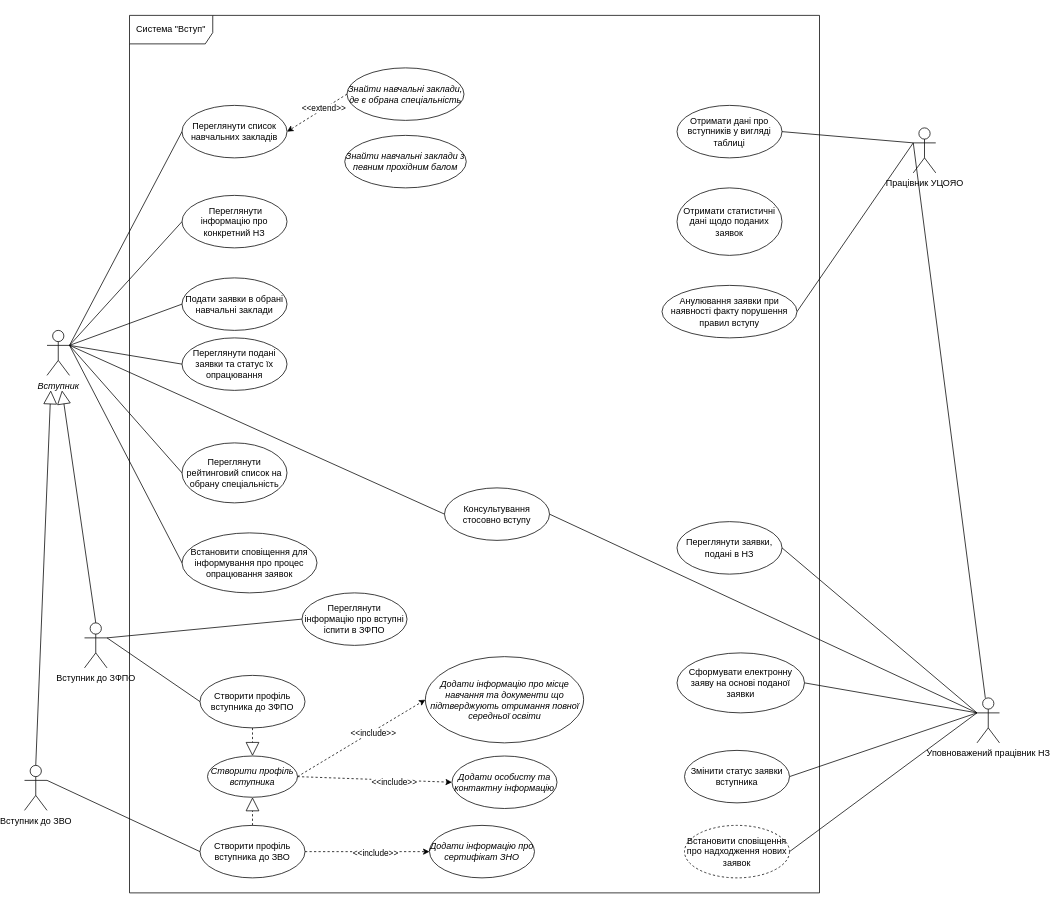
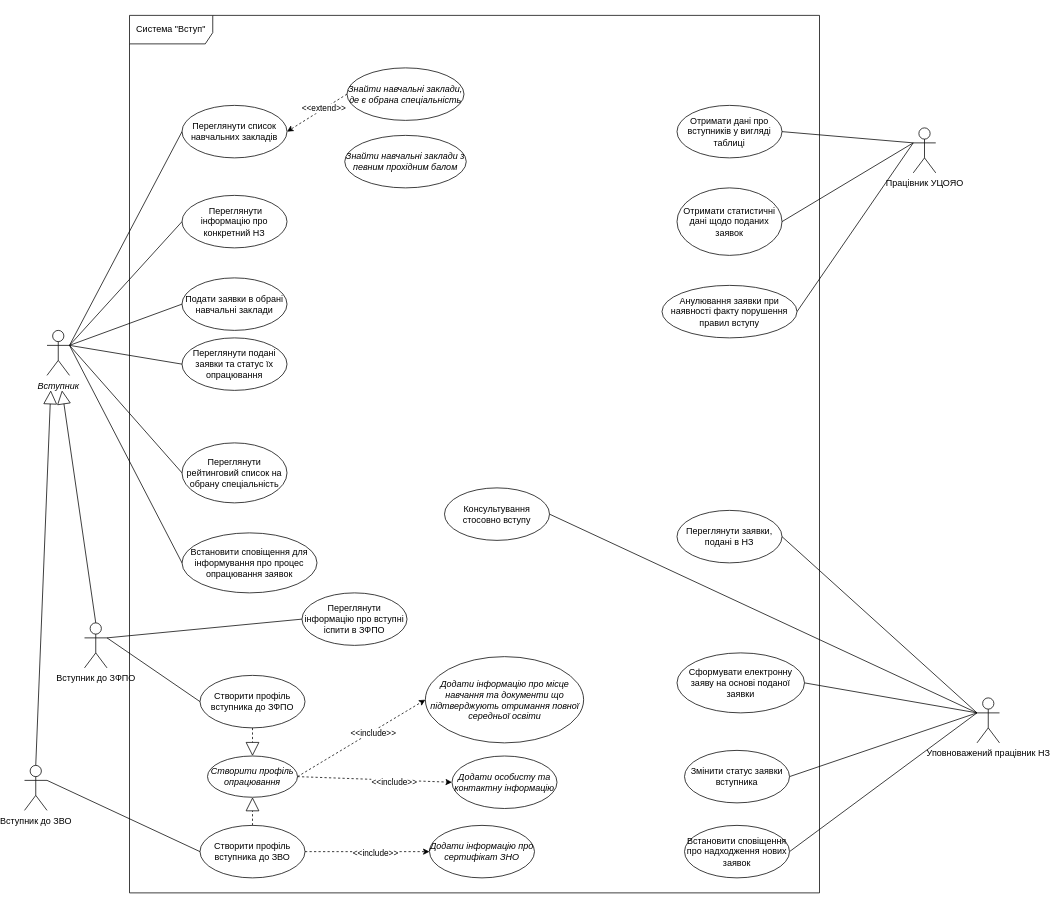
(949, 422) -> (845, 184)
(259, 431) -> none
(729, 548) -> (729, 537)
(252, 777) -> (252, 777)
(737, 852) -> (737, 852)
